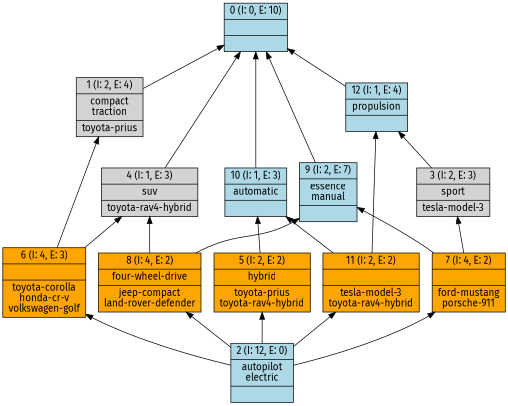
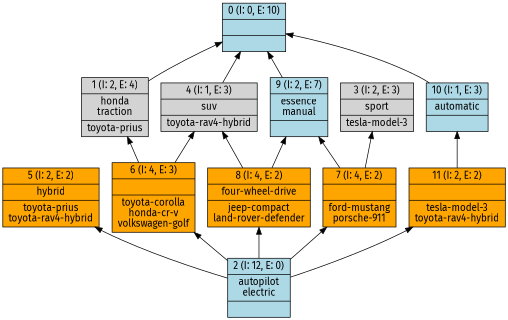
(110, 102) -> (115, 102)
(377, 107) -> none
(259, 239) -> none
